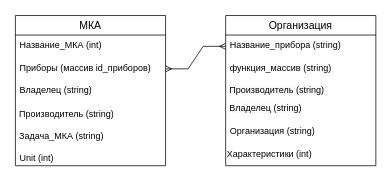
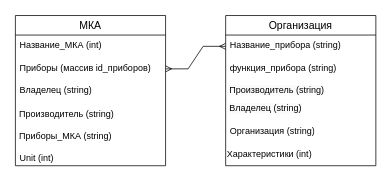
(285, 68) -> (288, 68)
(62, 136) -> (65, 136)
